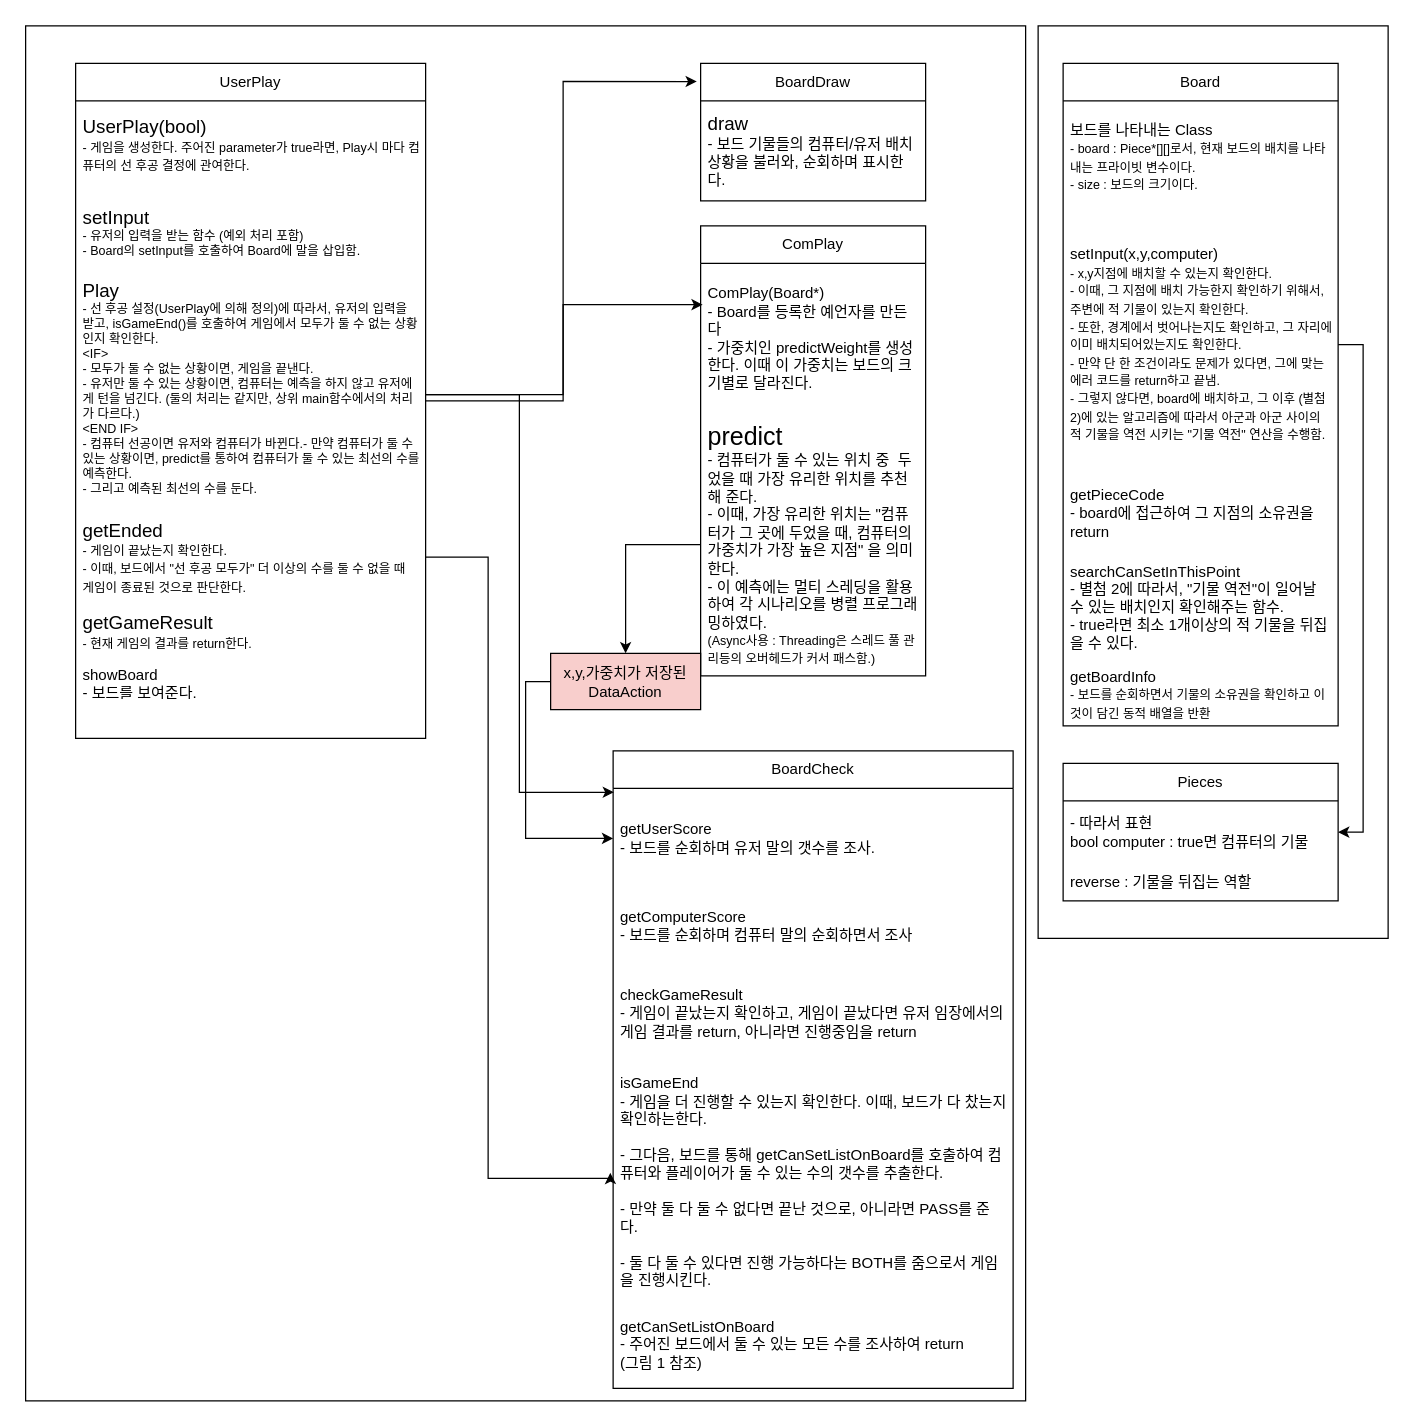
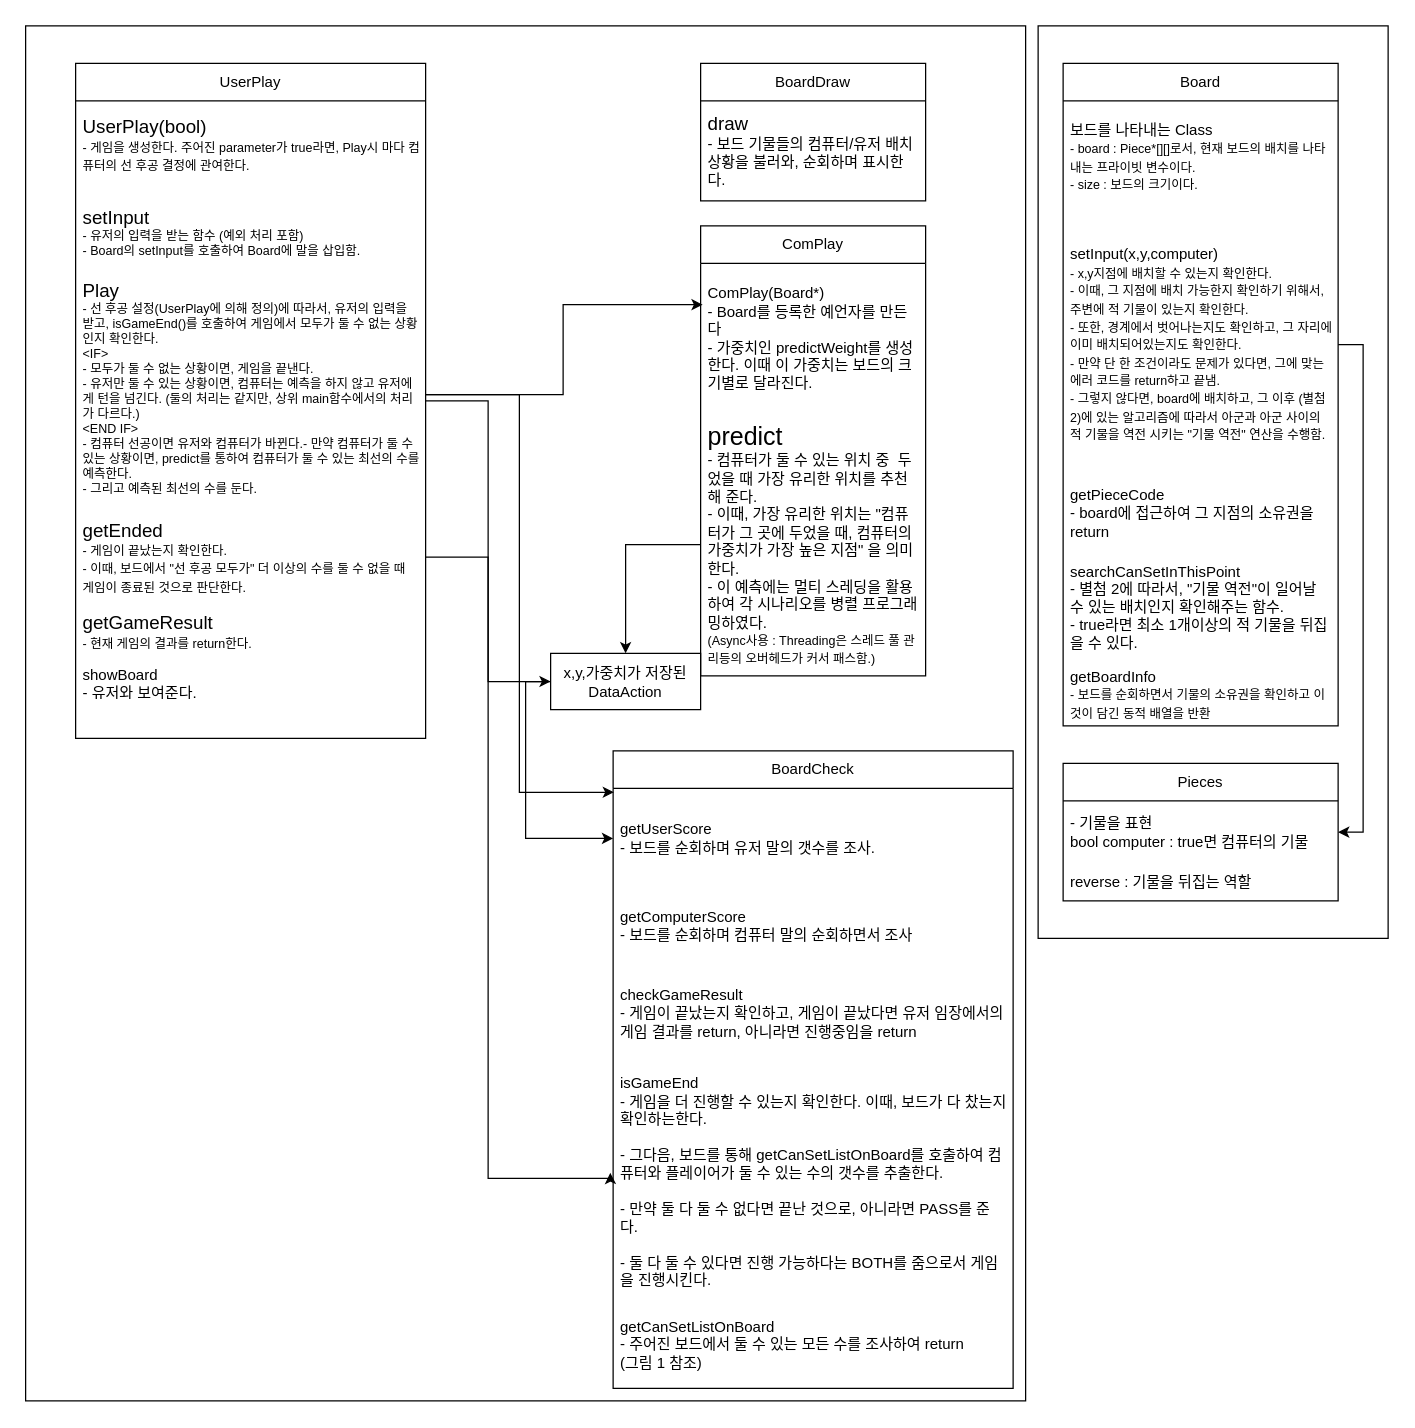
(563, 129) -> (488, 476)
(626, 681) -> (626, 681)
(147, 682) -> (147, 682)
(1202, 832) -> (1202, 832)
